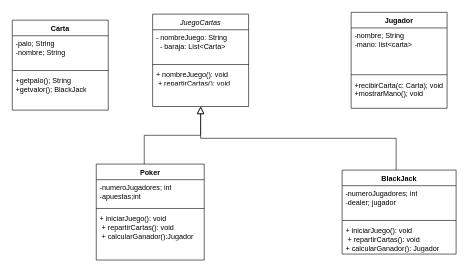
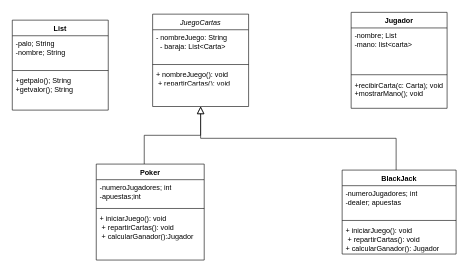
(60, 29) -> (60, 29)
(387, 41) -> (387, 41)
(57, 86) -> (50, 86)
(385, 199) -> (385, 199)
